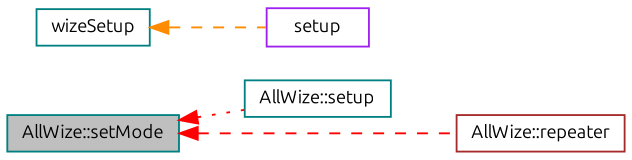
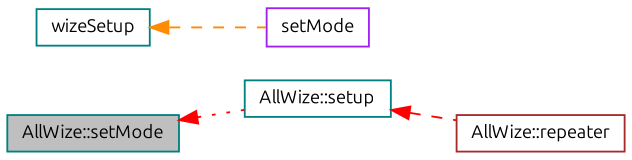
(318, 27) -> (318, 27)
(327, 133) -> (433, 117)
